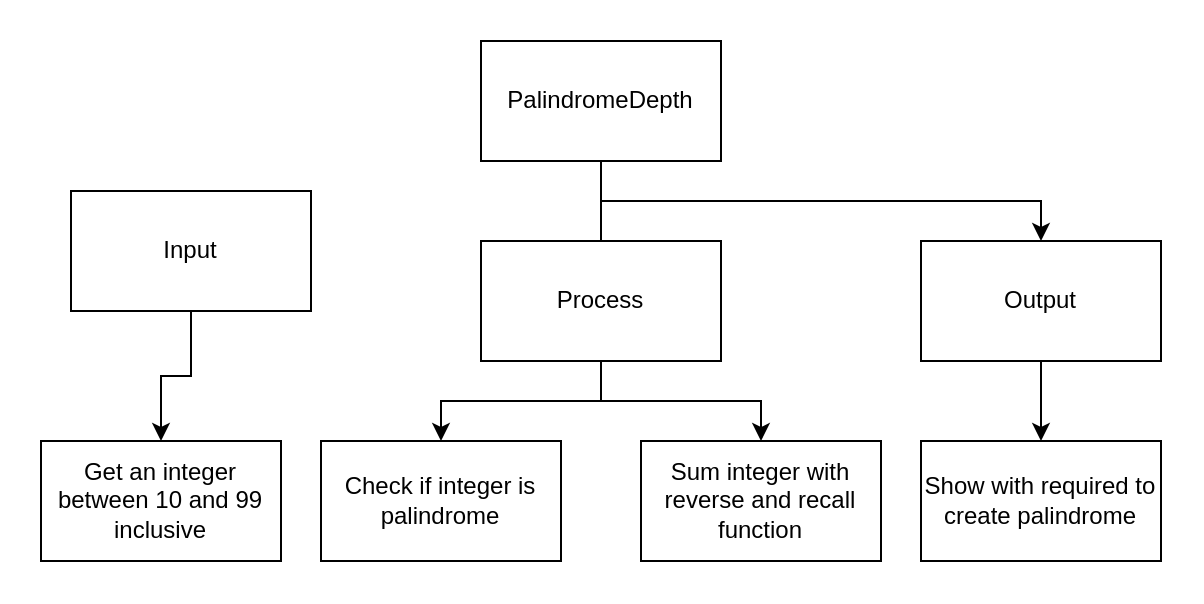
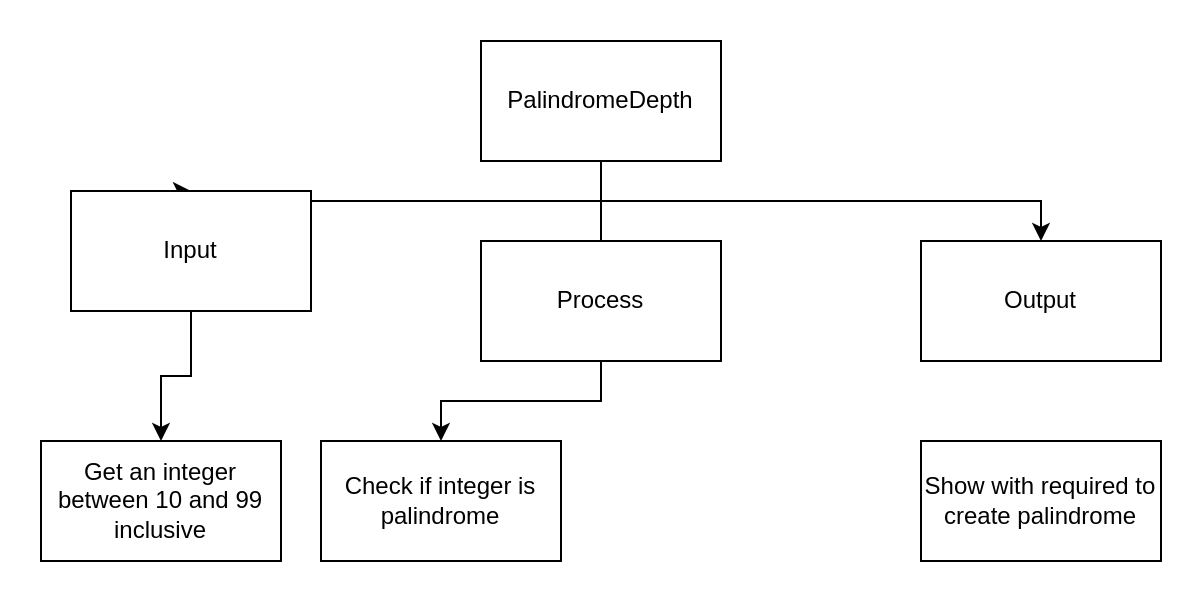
none -> (454, 201)
(1041, 394) -> none
(696, 401) -> none
(761, 501) -> none
